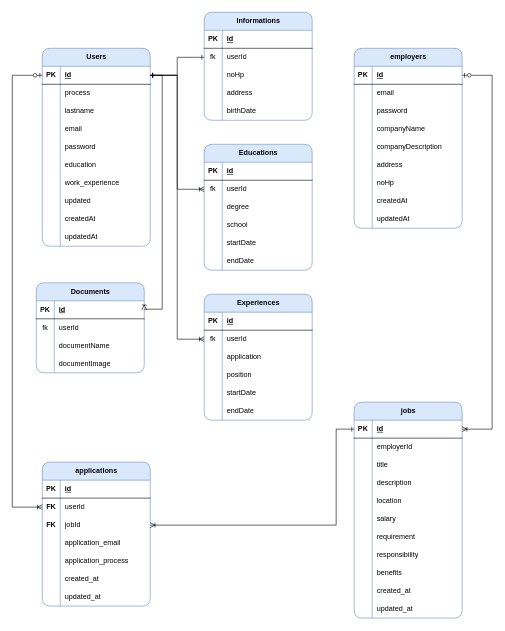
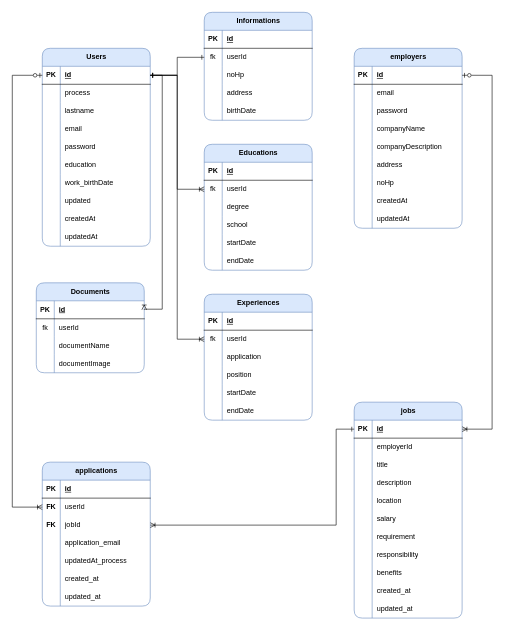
(94, 183) -> (92, 183)
(101, 561) -> (99, 561)
